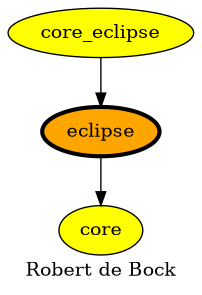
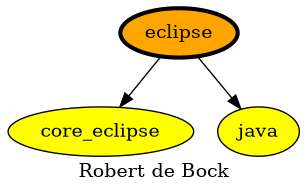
(101, 76) -> (145, 76)
(101, 230) -> (259, 132)
